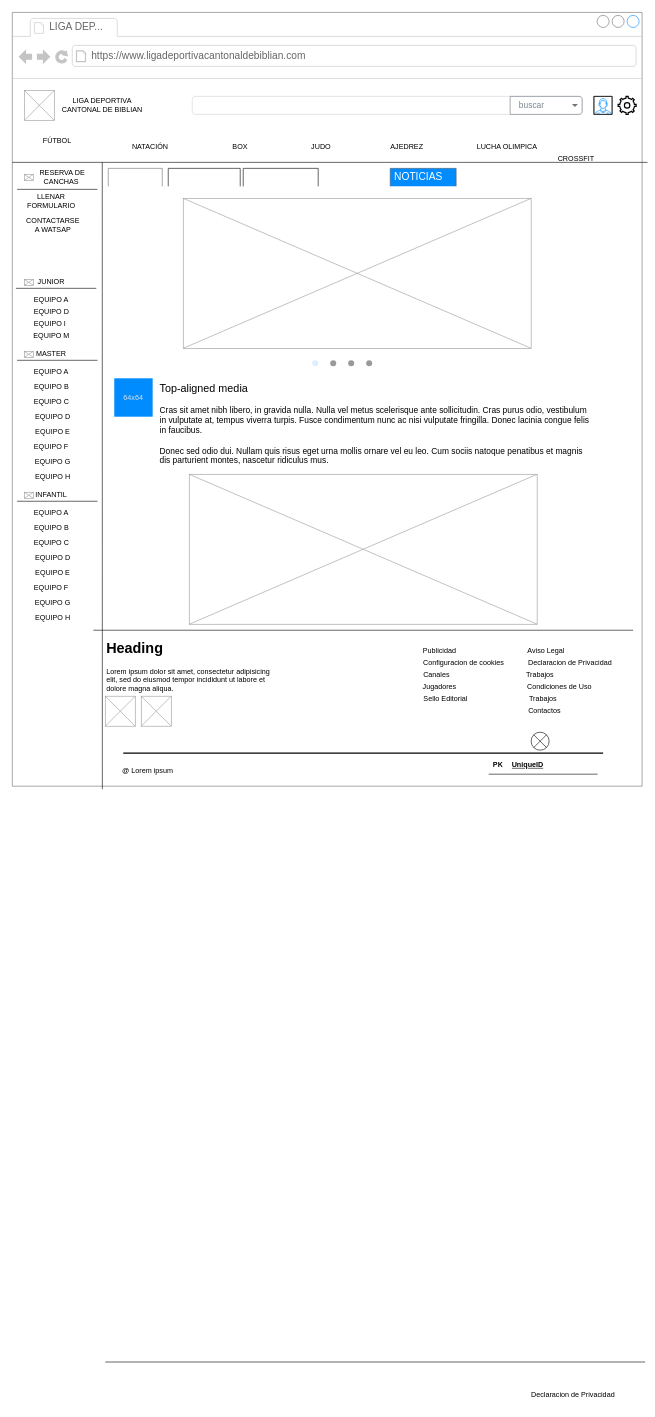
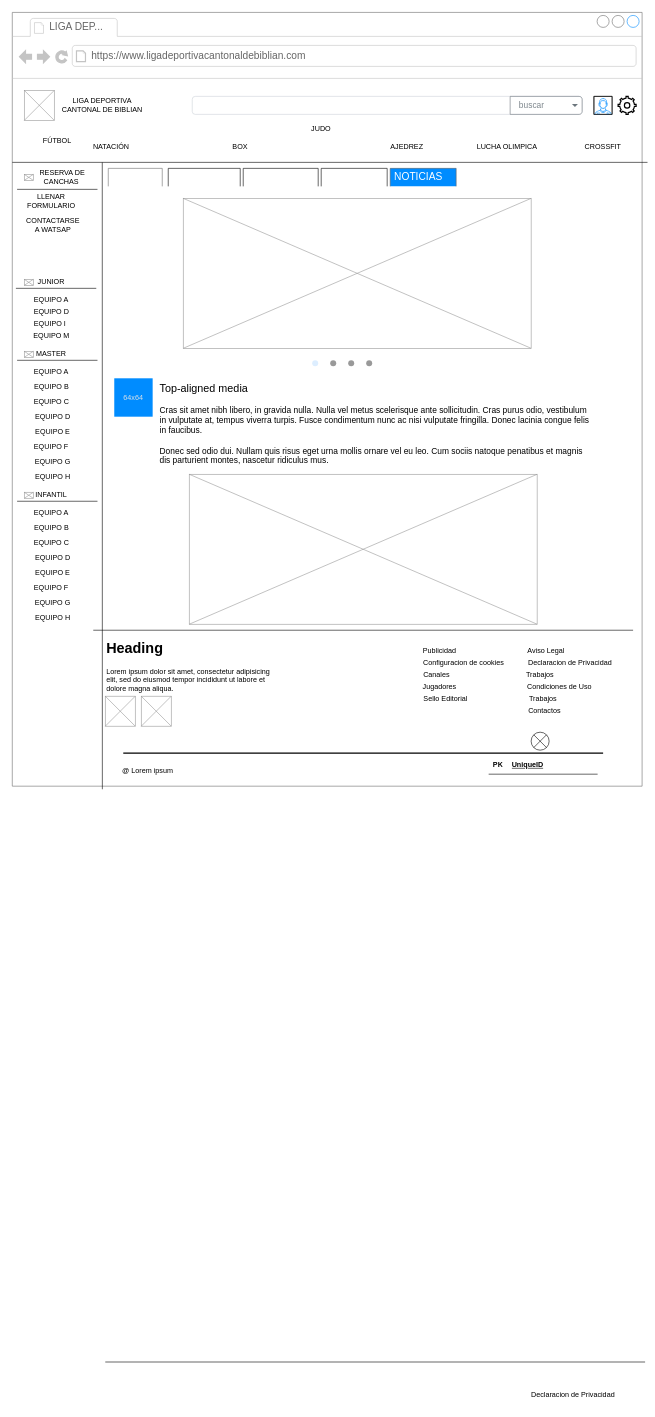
(150, 147) -> (111, 147)
(321, 147) -> (321, 129)
(576, 159) -> (603, 147)
none -> (354, 177)
